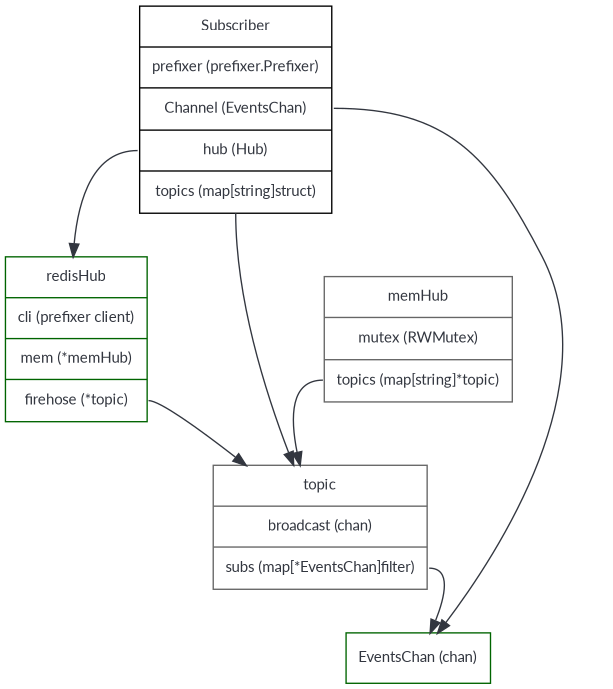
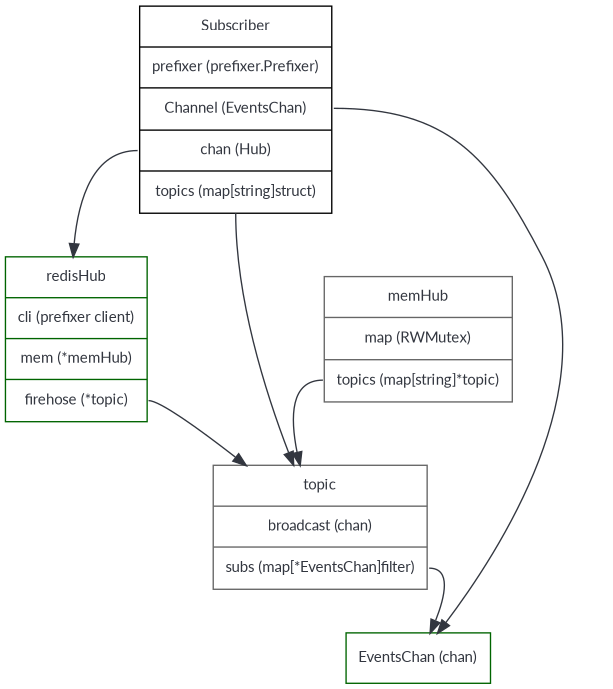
(236, 150) -> (236, 150)
(418, 338) -> (418, 338)
